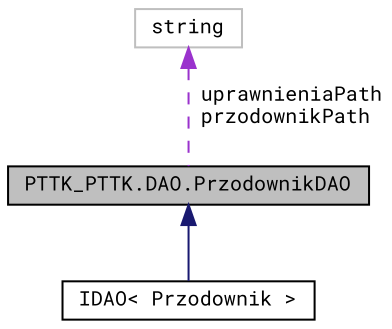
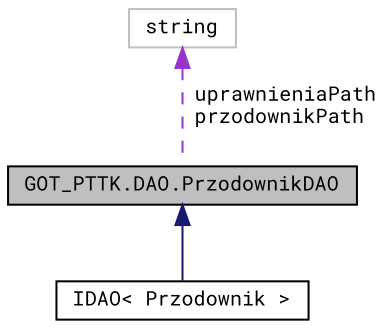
(189, 186) -> (183, 186)
